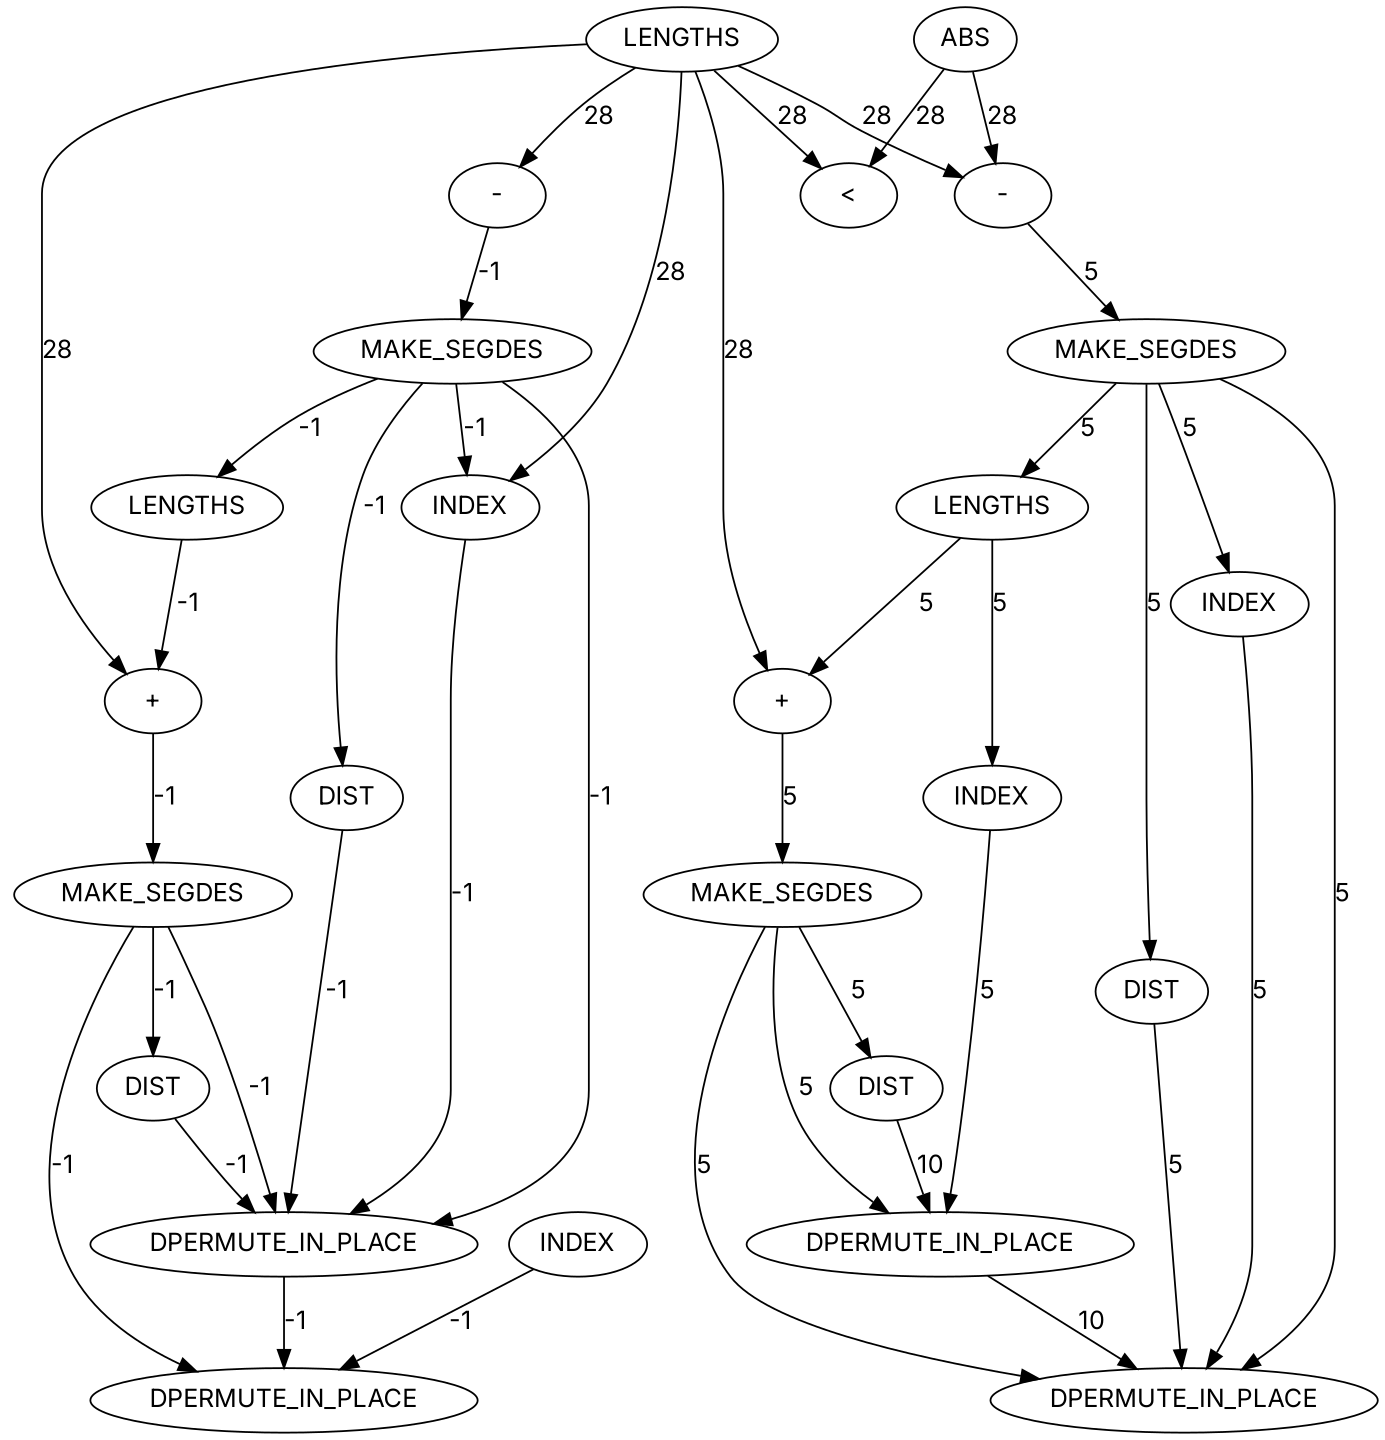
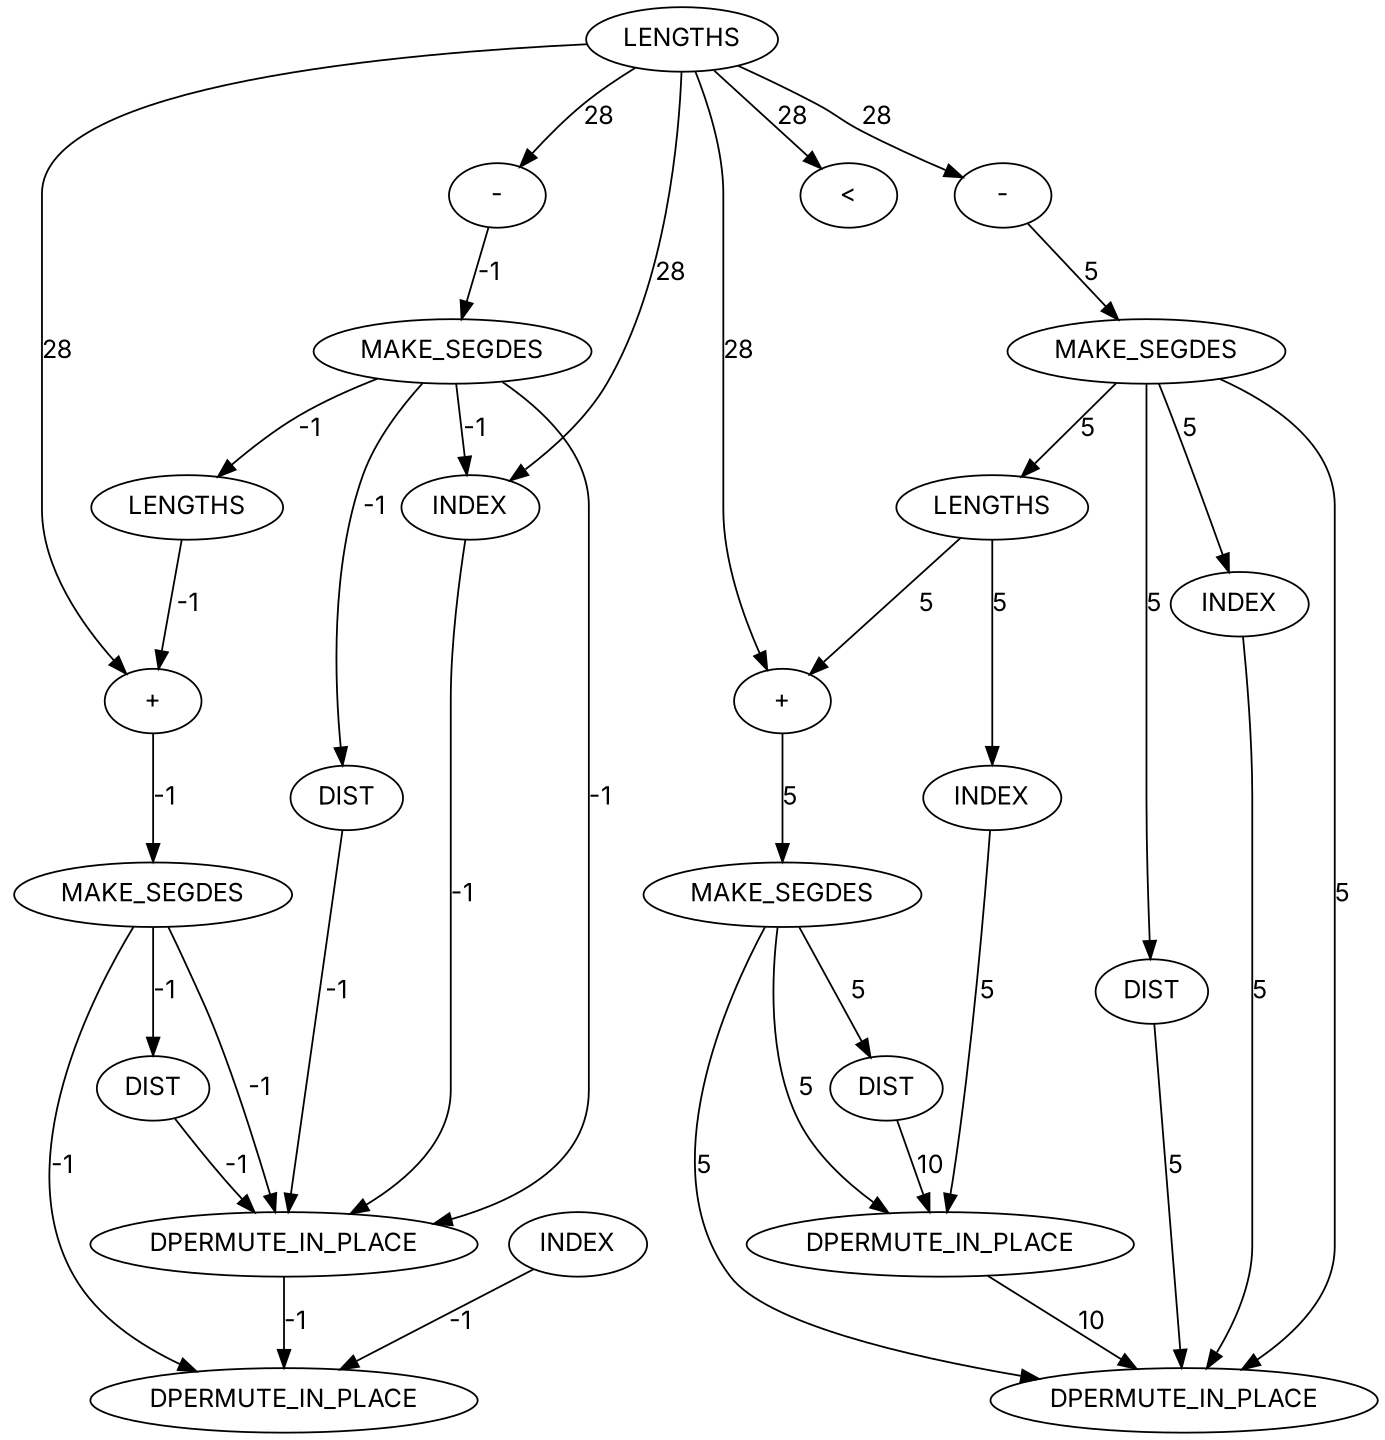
(965, 39) -> none
